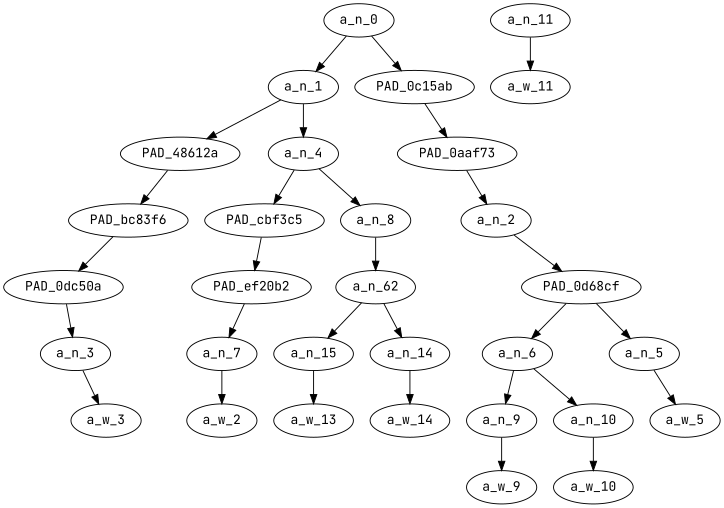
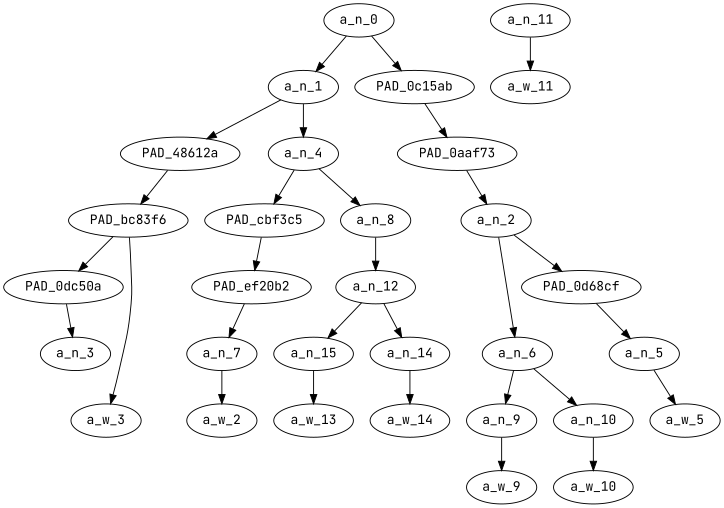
(376, 287) -> (376, 287)
(552, 318) -> (506, 282)
(89, 383) -> (130, 317)
